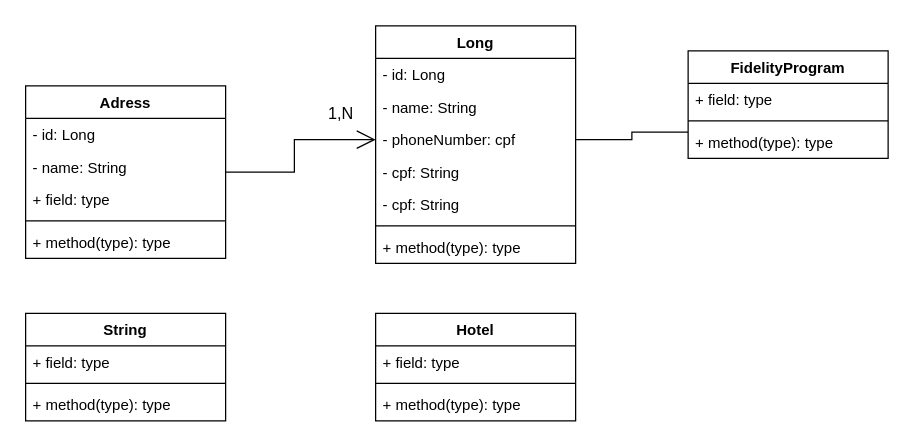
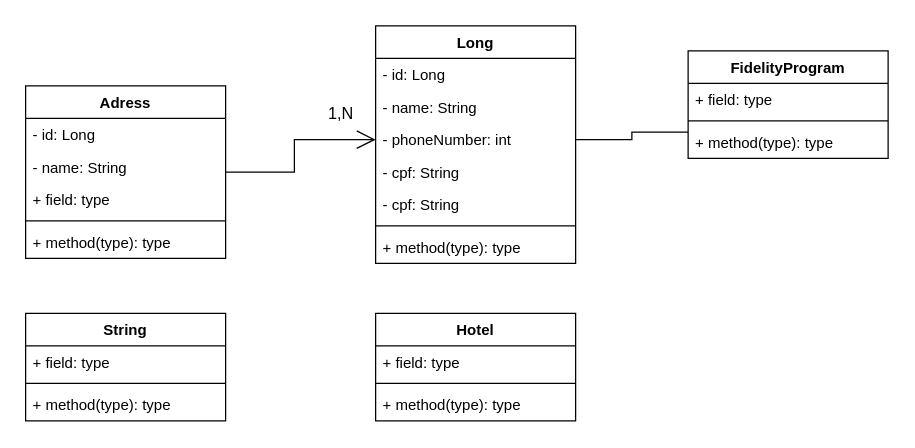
(452, 140) -> (450, 140)
